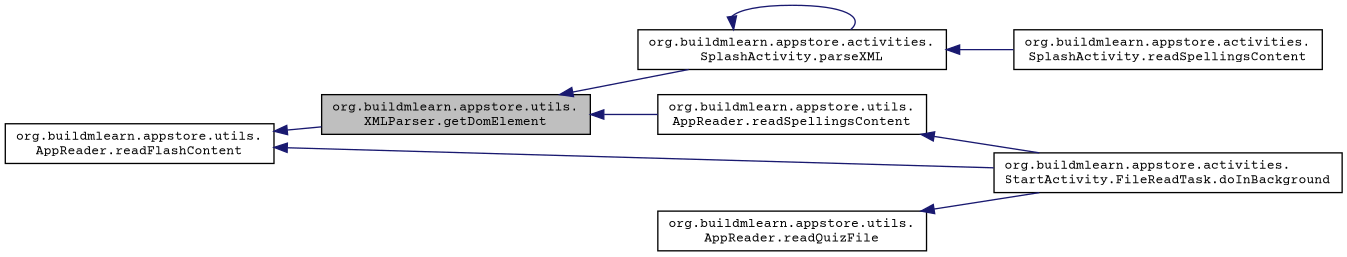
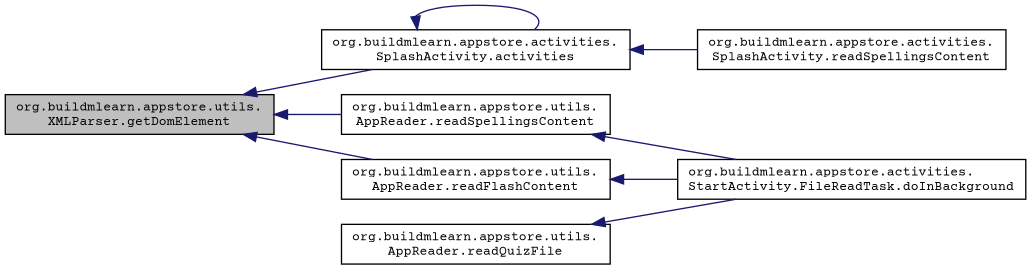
(792, 50) -> (476, 50)
(304, 128) -> (314, 148)
